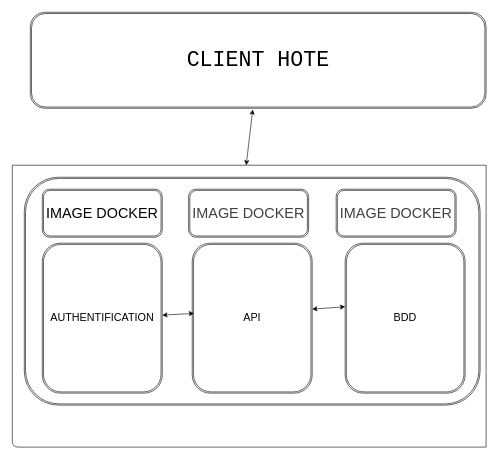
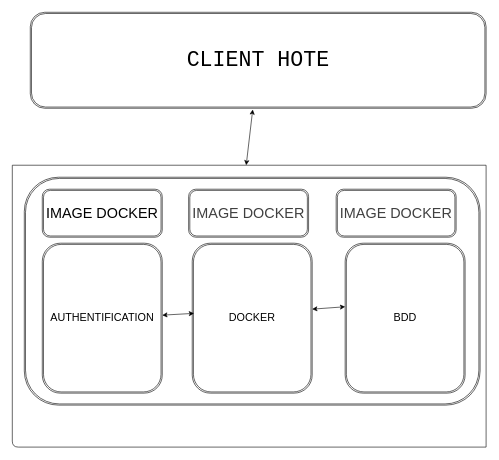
(252, 318) -> (252, 318)
